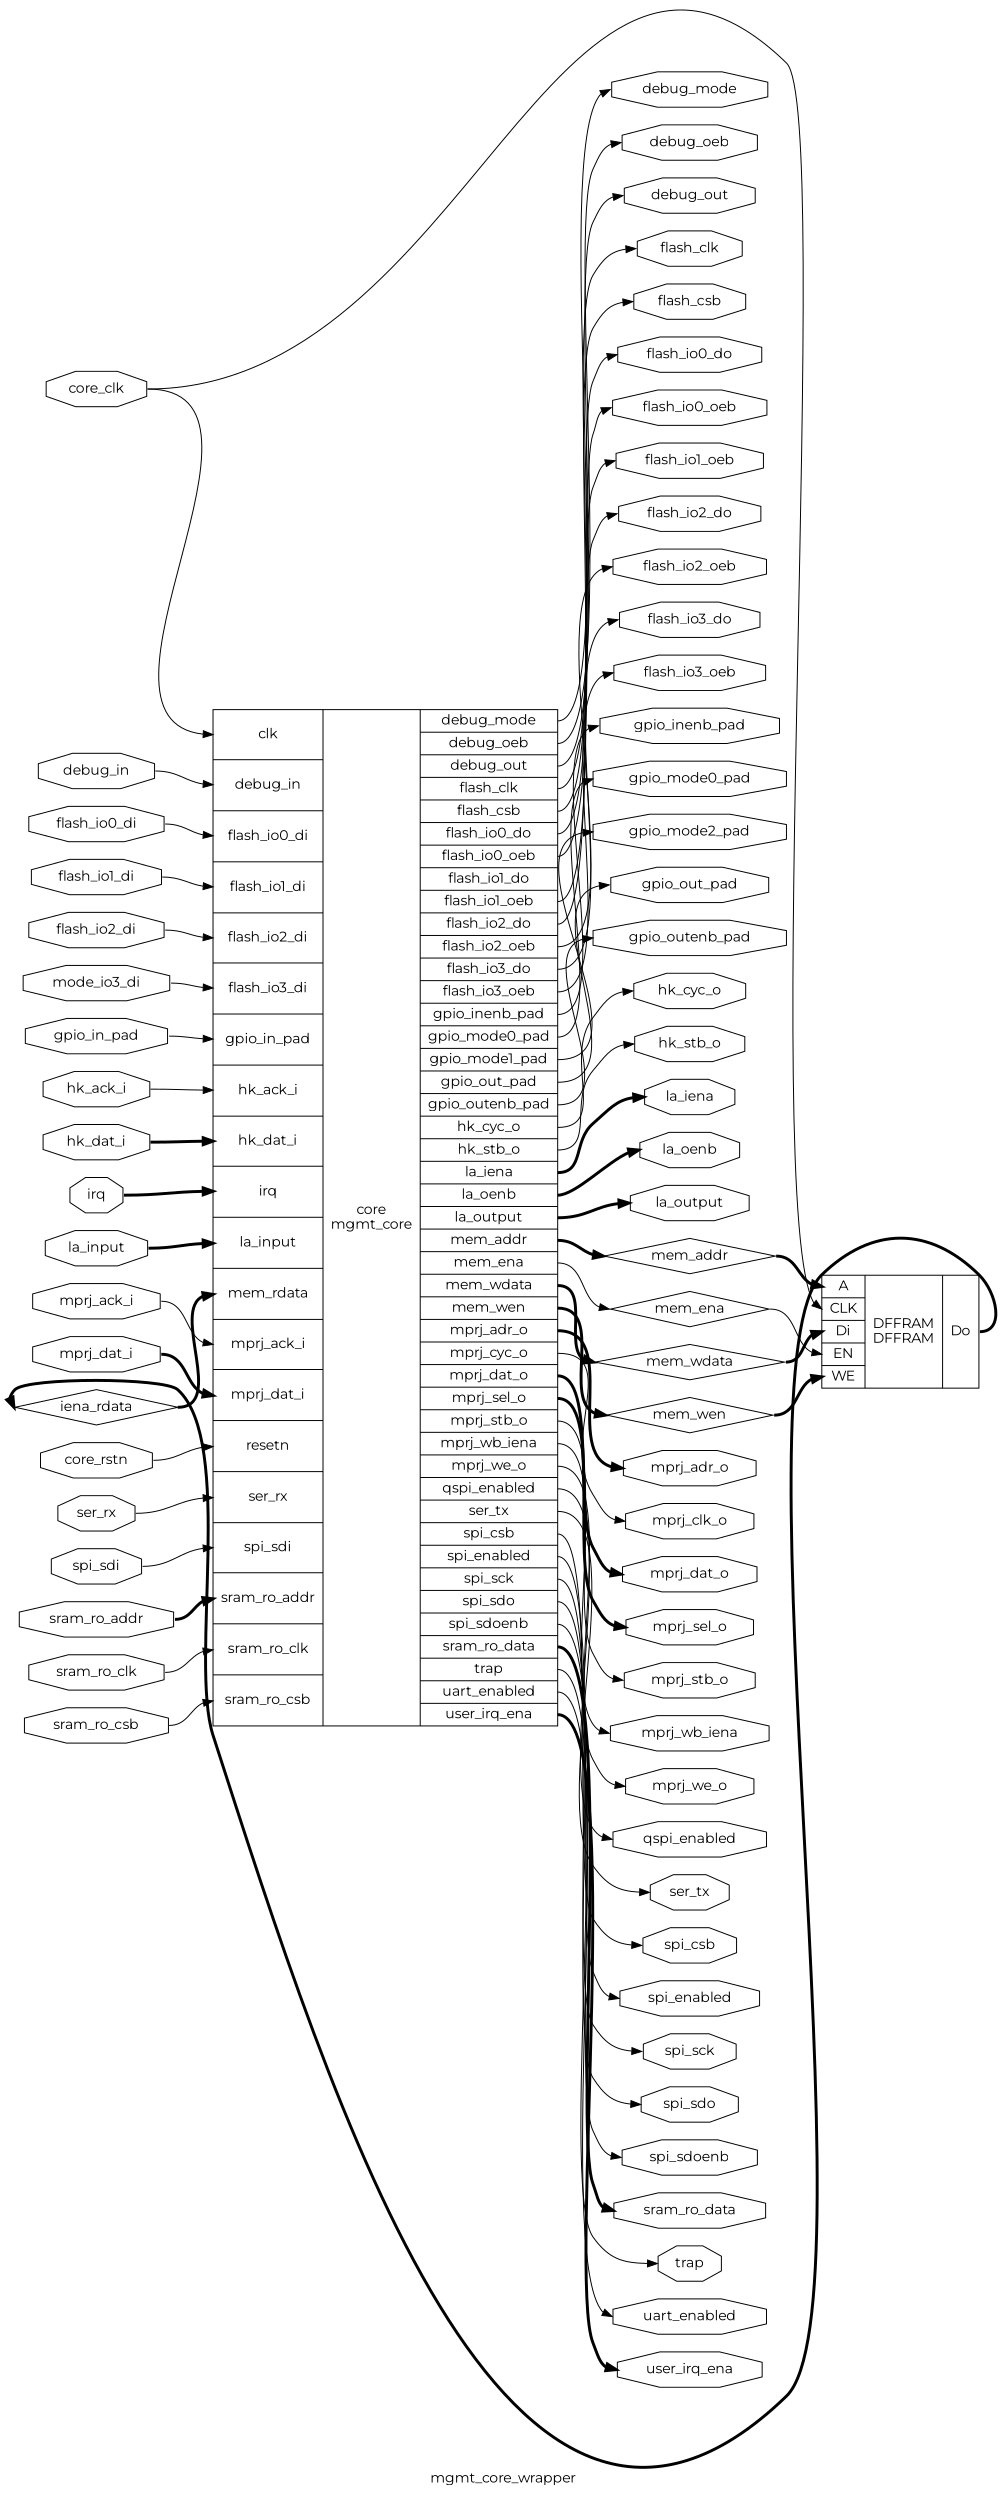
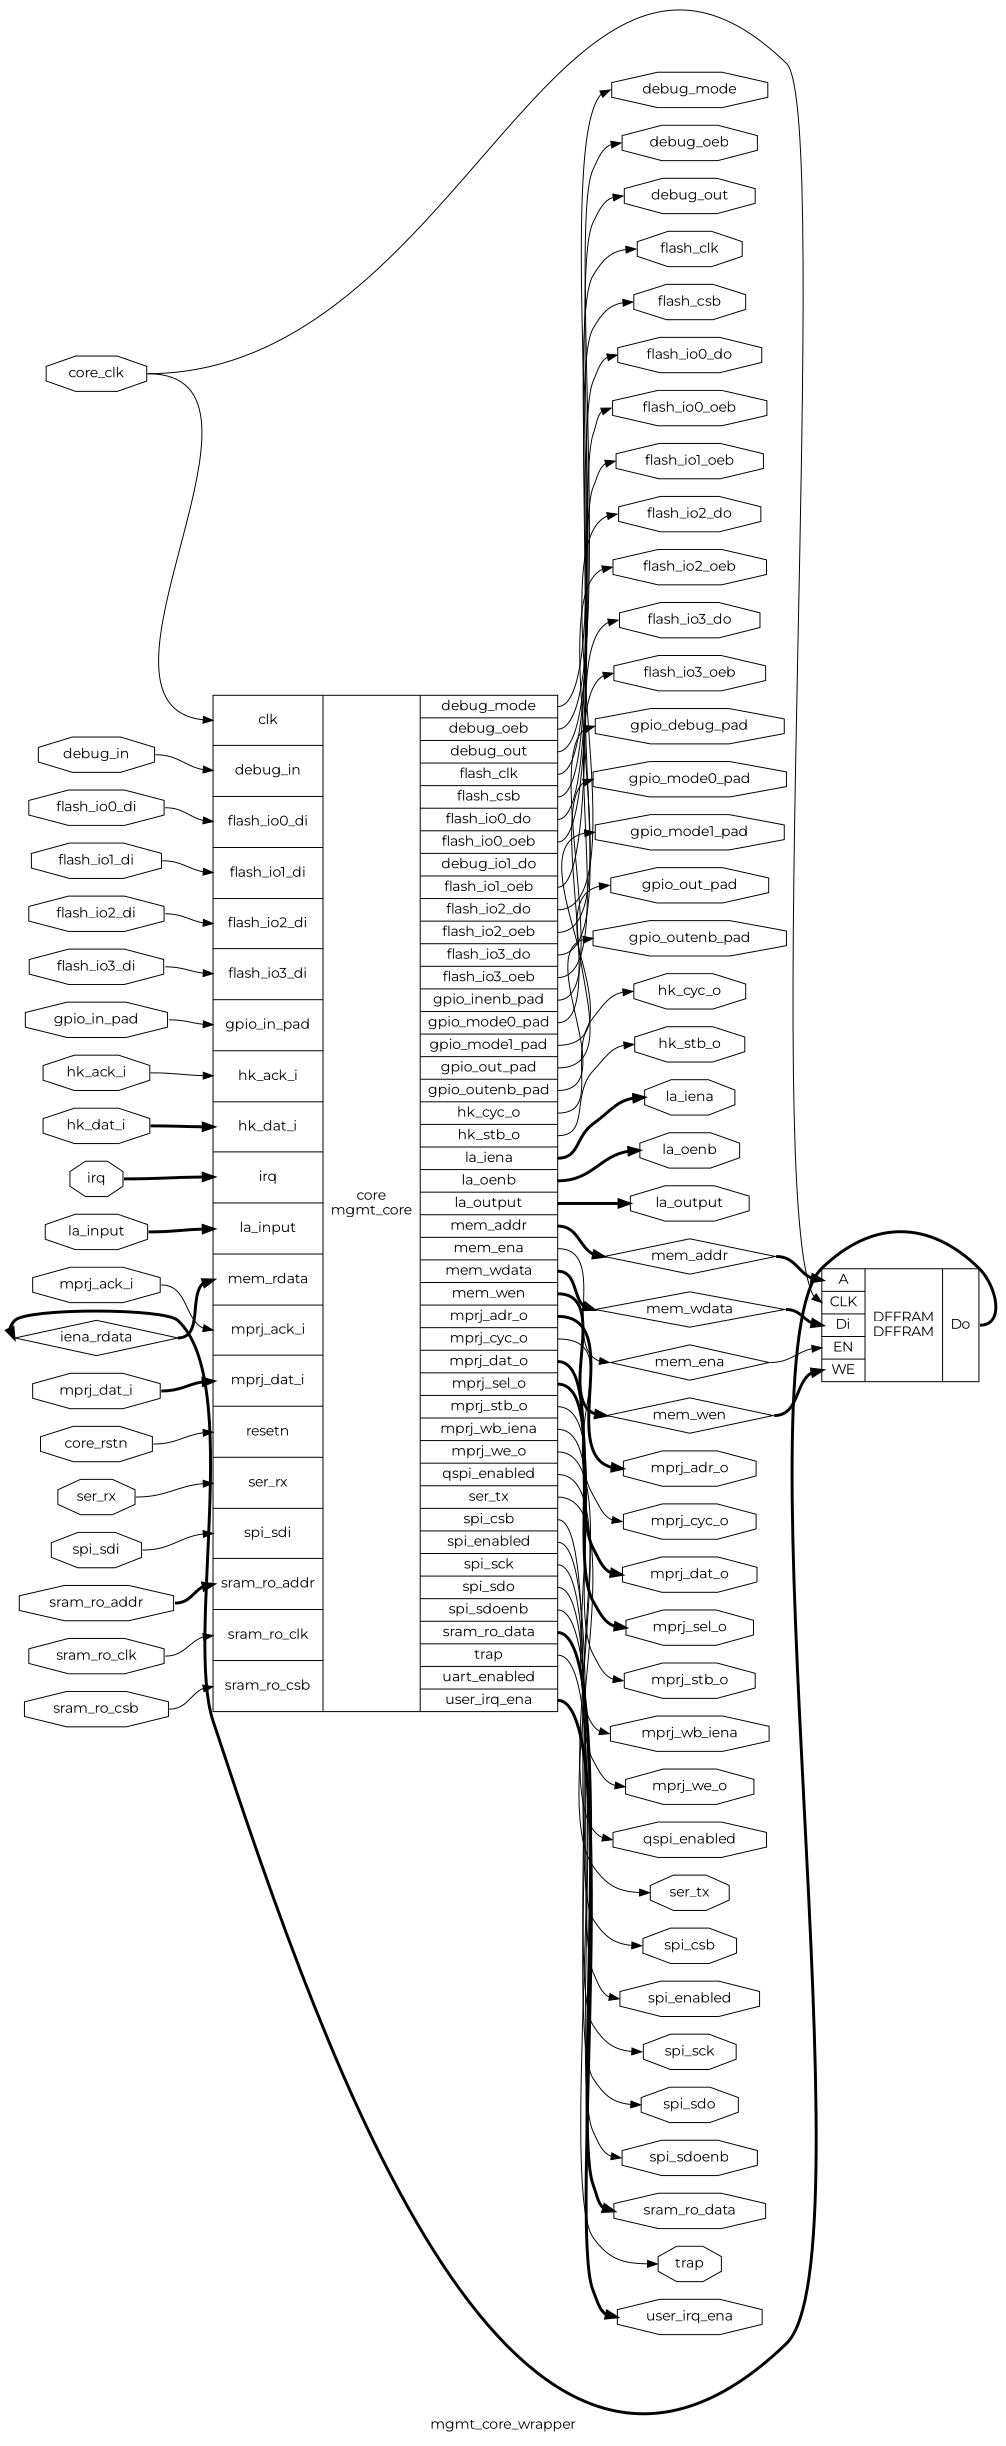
(690, 726) -> (690, 726)
(690, 832) -> (690, 832)
(489, 879) -> (489, 864)
(96, 983) -> (96, 967)
(690, 1521) -> (690, 1522)
(690, 2317) -> none
